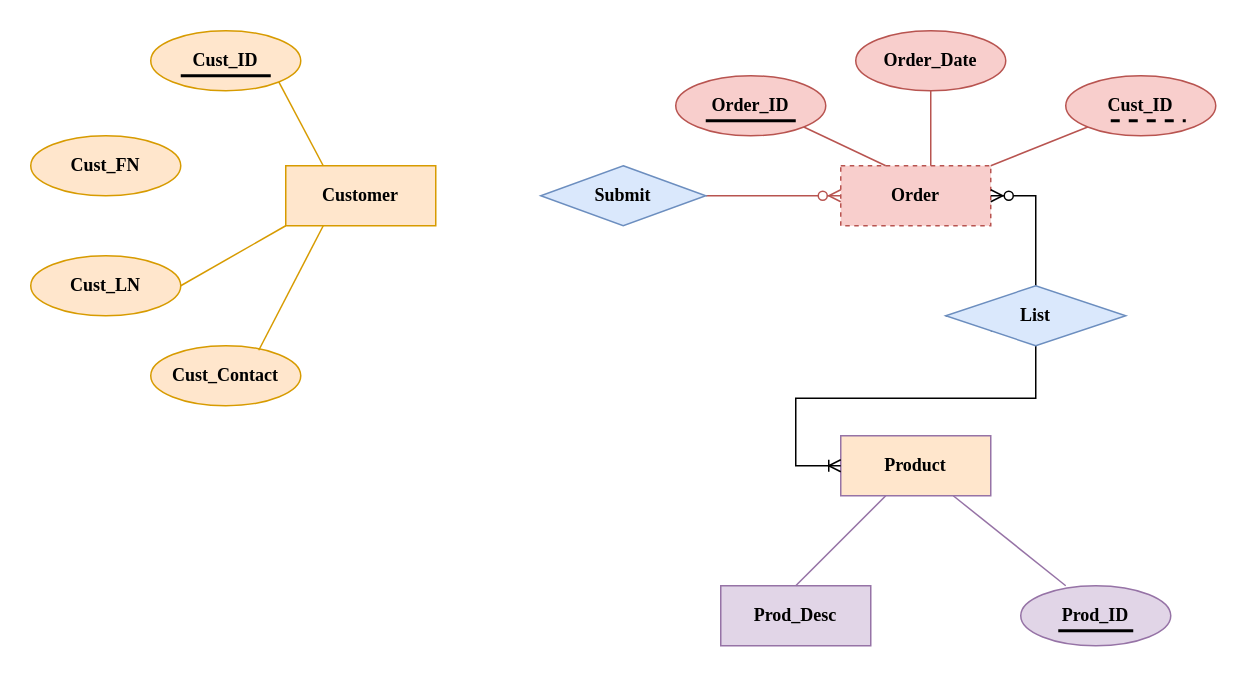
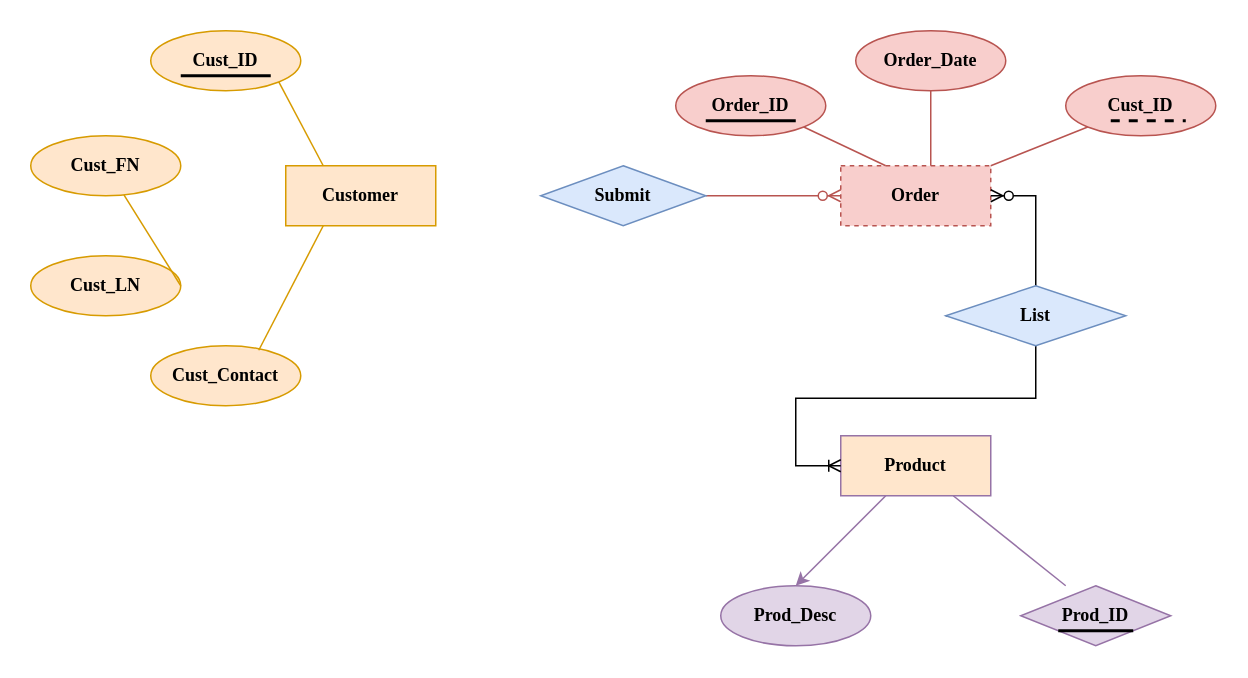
(233, 256) -> (153, 241)
(801, 581) -> (804, 578)
(796, 616) -> (796, 616)
(1096, 616) -> (1096, 616)
